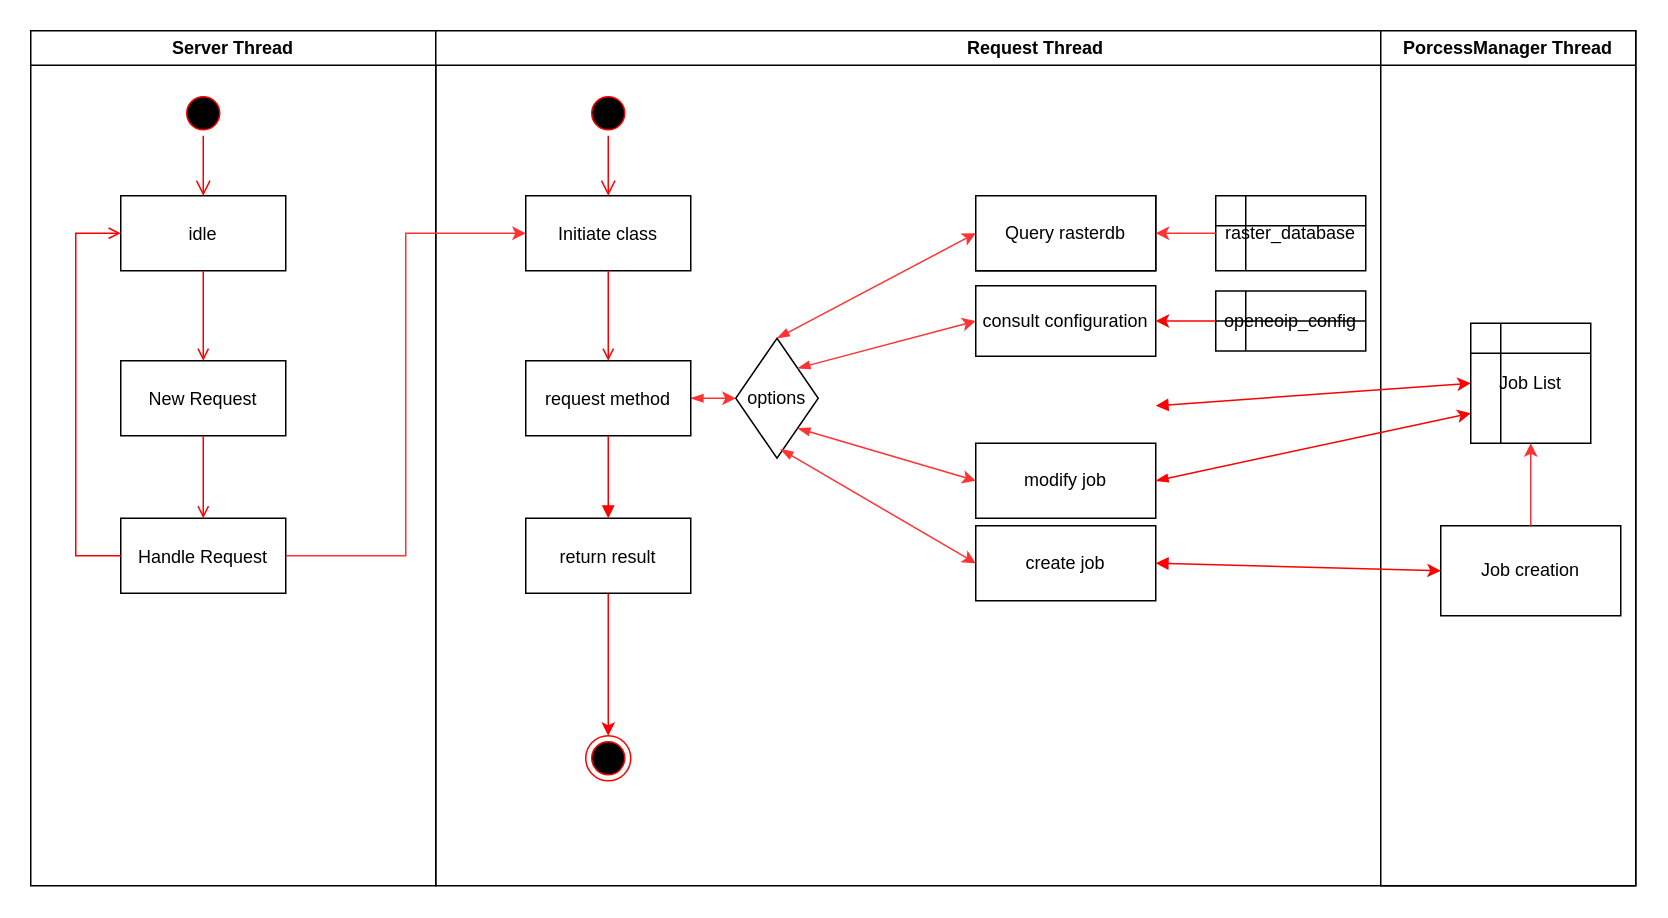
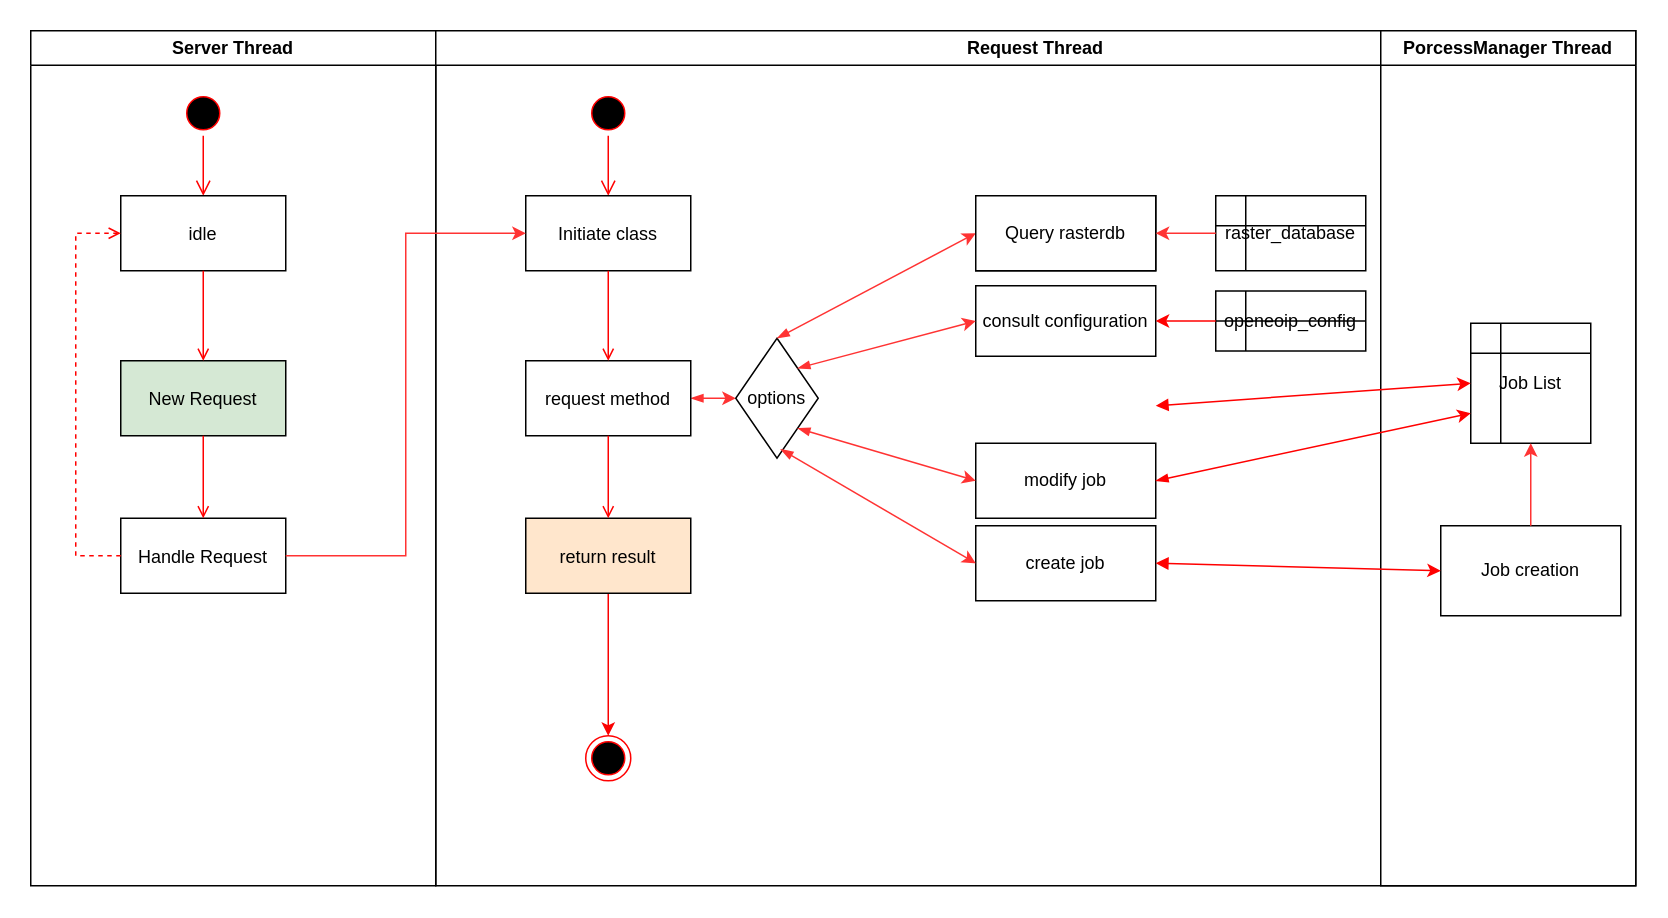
(76, 397) -> (76, 397)
(203, 398) -> (203, 398)
(608, 504) -> (608, 508)
(608, 556) -> (608, 556)
